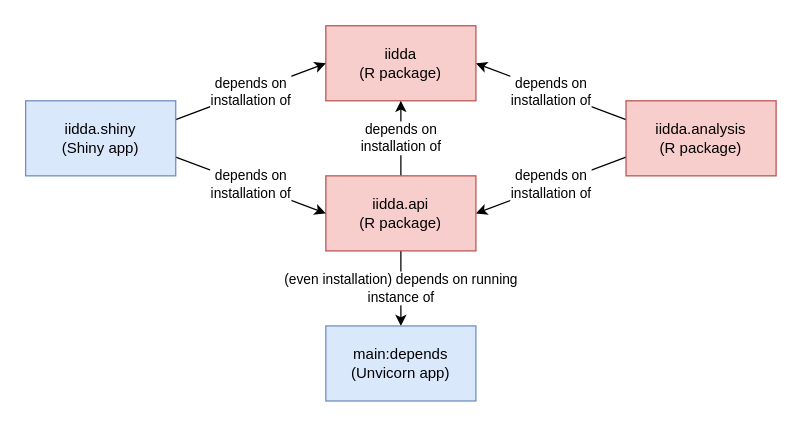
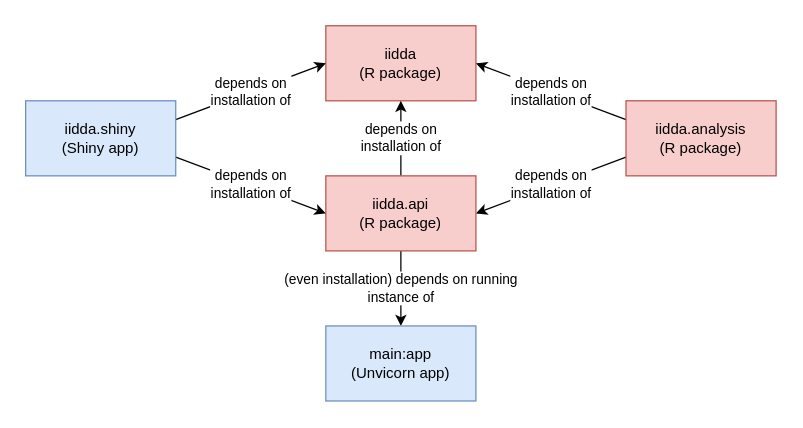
(401, 363) -> (401, 363)
